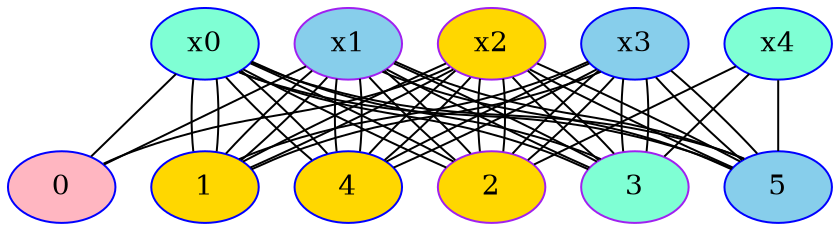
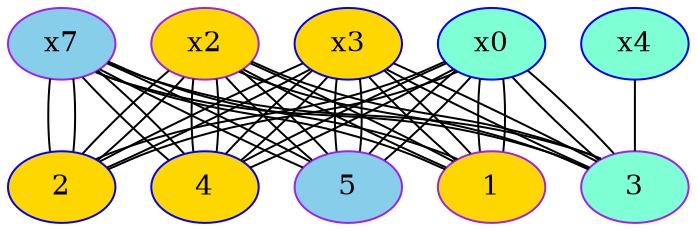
(348, 44) -> (62, 44)
(635, 44) -> (348, 44)
(660, 103) -> none
(778, 116) -> none
(62, 187) -> none
(205, 187) -> (492, 187)
(492, 187) -> (62, 187)
(778, 187) -> (348, 187)
